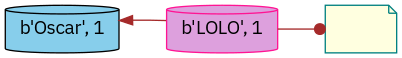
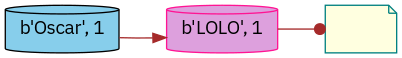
(149, 20) -> (136, 38)
